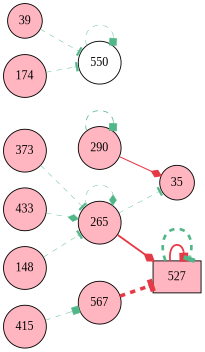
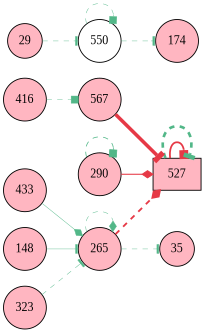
(25, 21) -> (25, 41)
(60, 70) -> (136, 41)
(25, 151) -> (25, 308)
(136, 164) -> (132, 174)
(57, 215) -> (58, 216)
(131, 245) -> (134, 216)
(60, 247) -> (60, 249)
(134, 291) -> (136, 135)
(25, 327) -> (25, 100)
